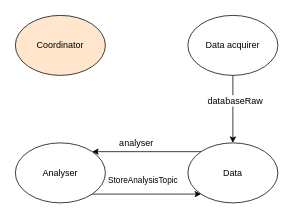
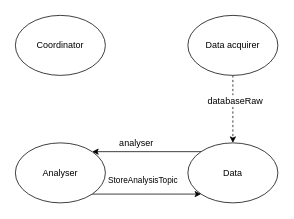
(60, 45) -> (60, 45)
(233, 122) -> (233, 122)
